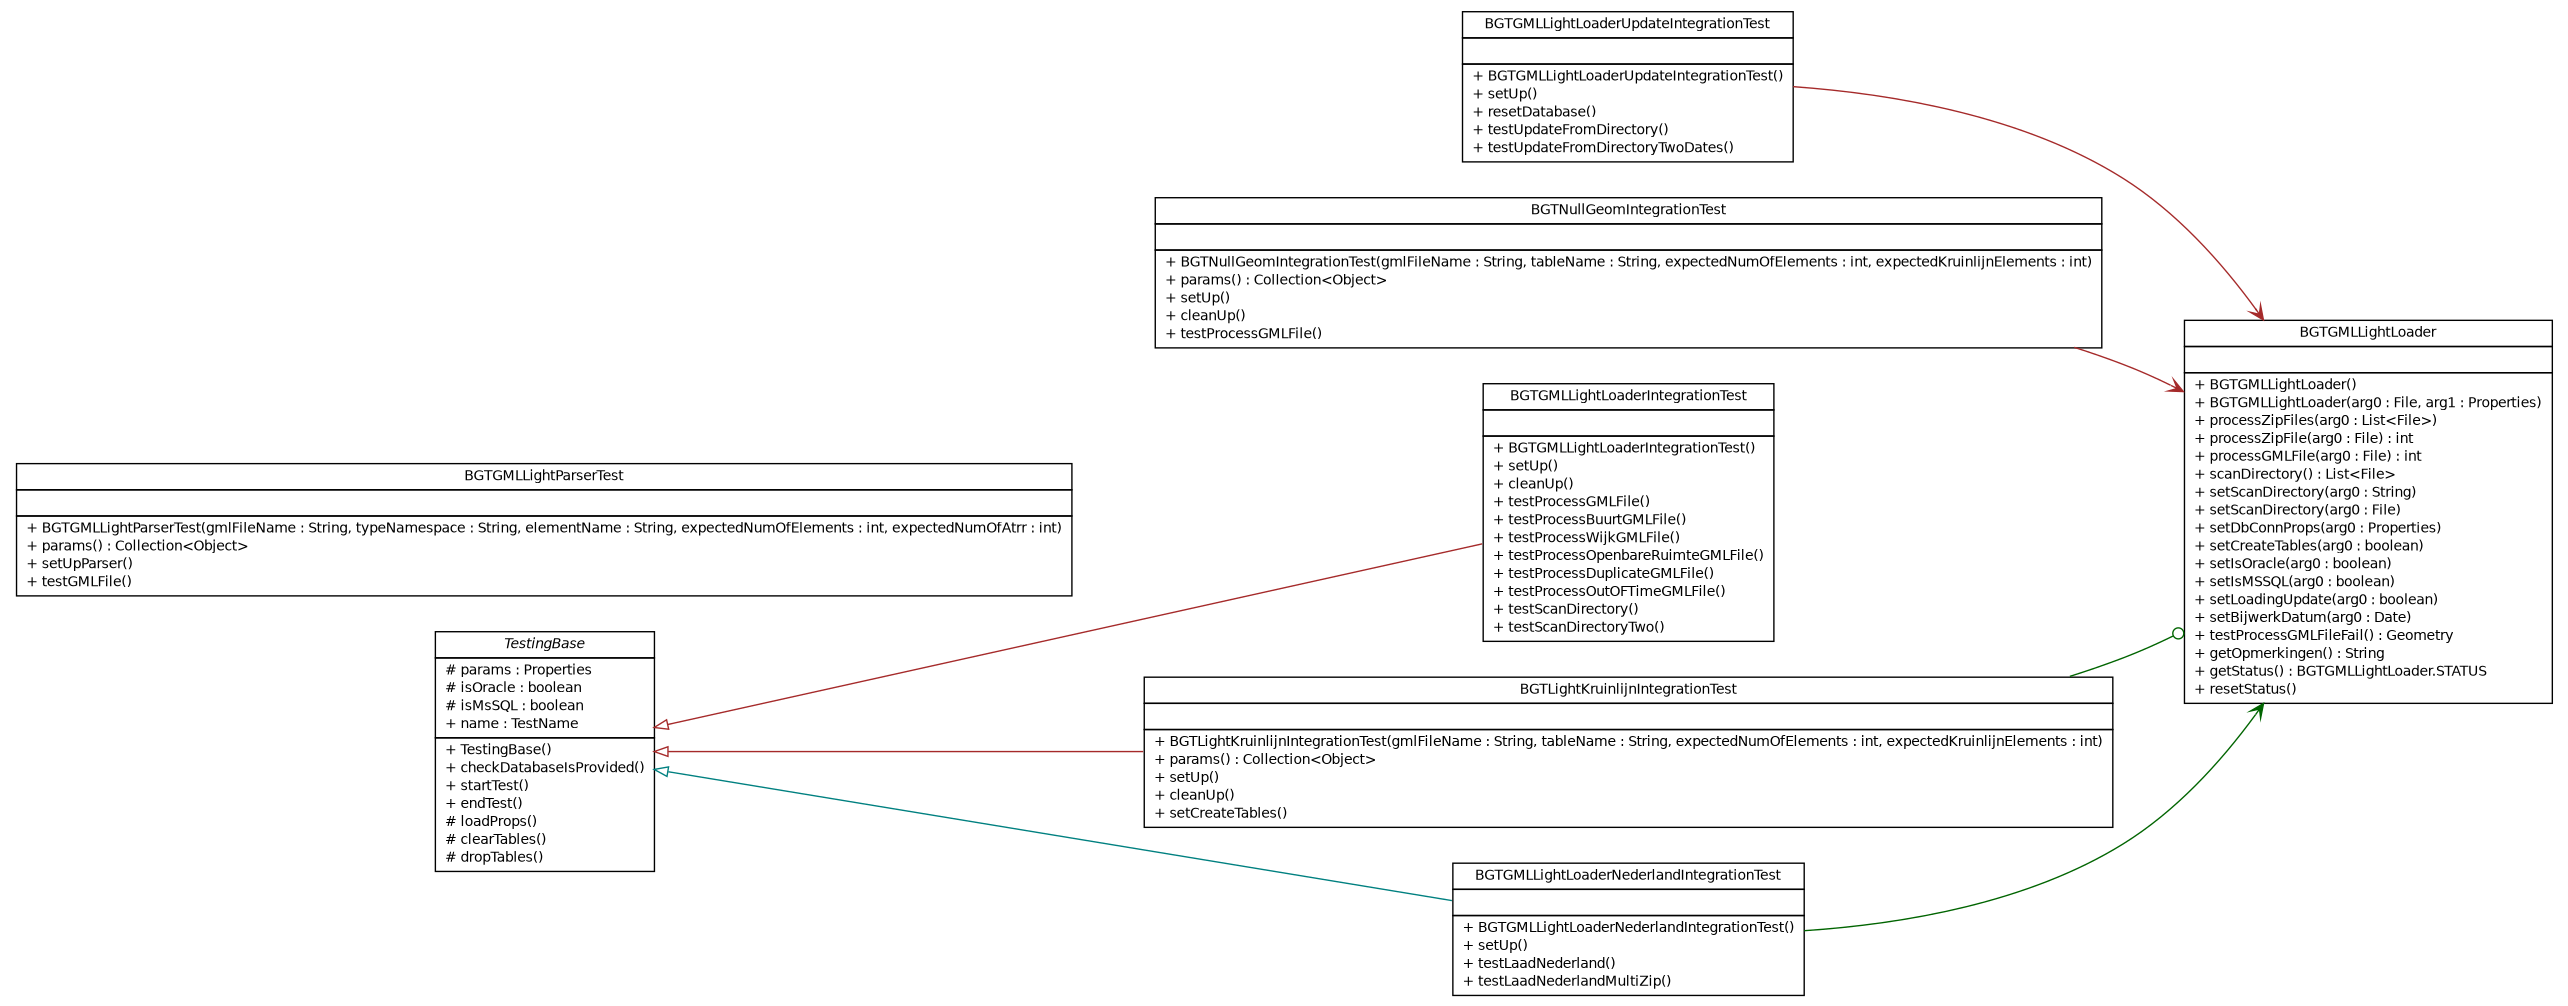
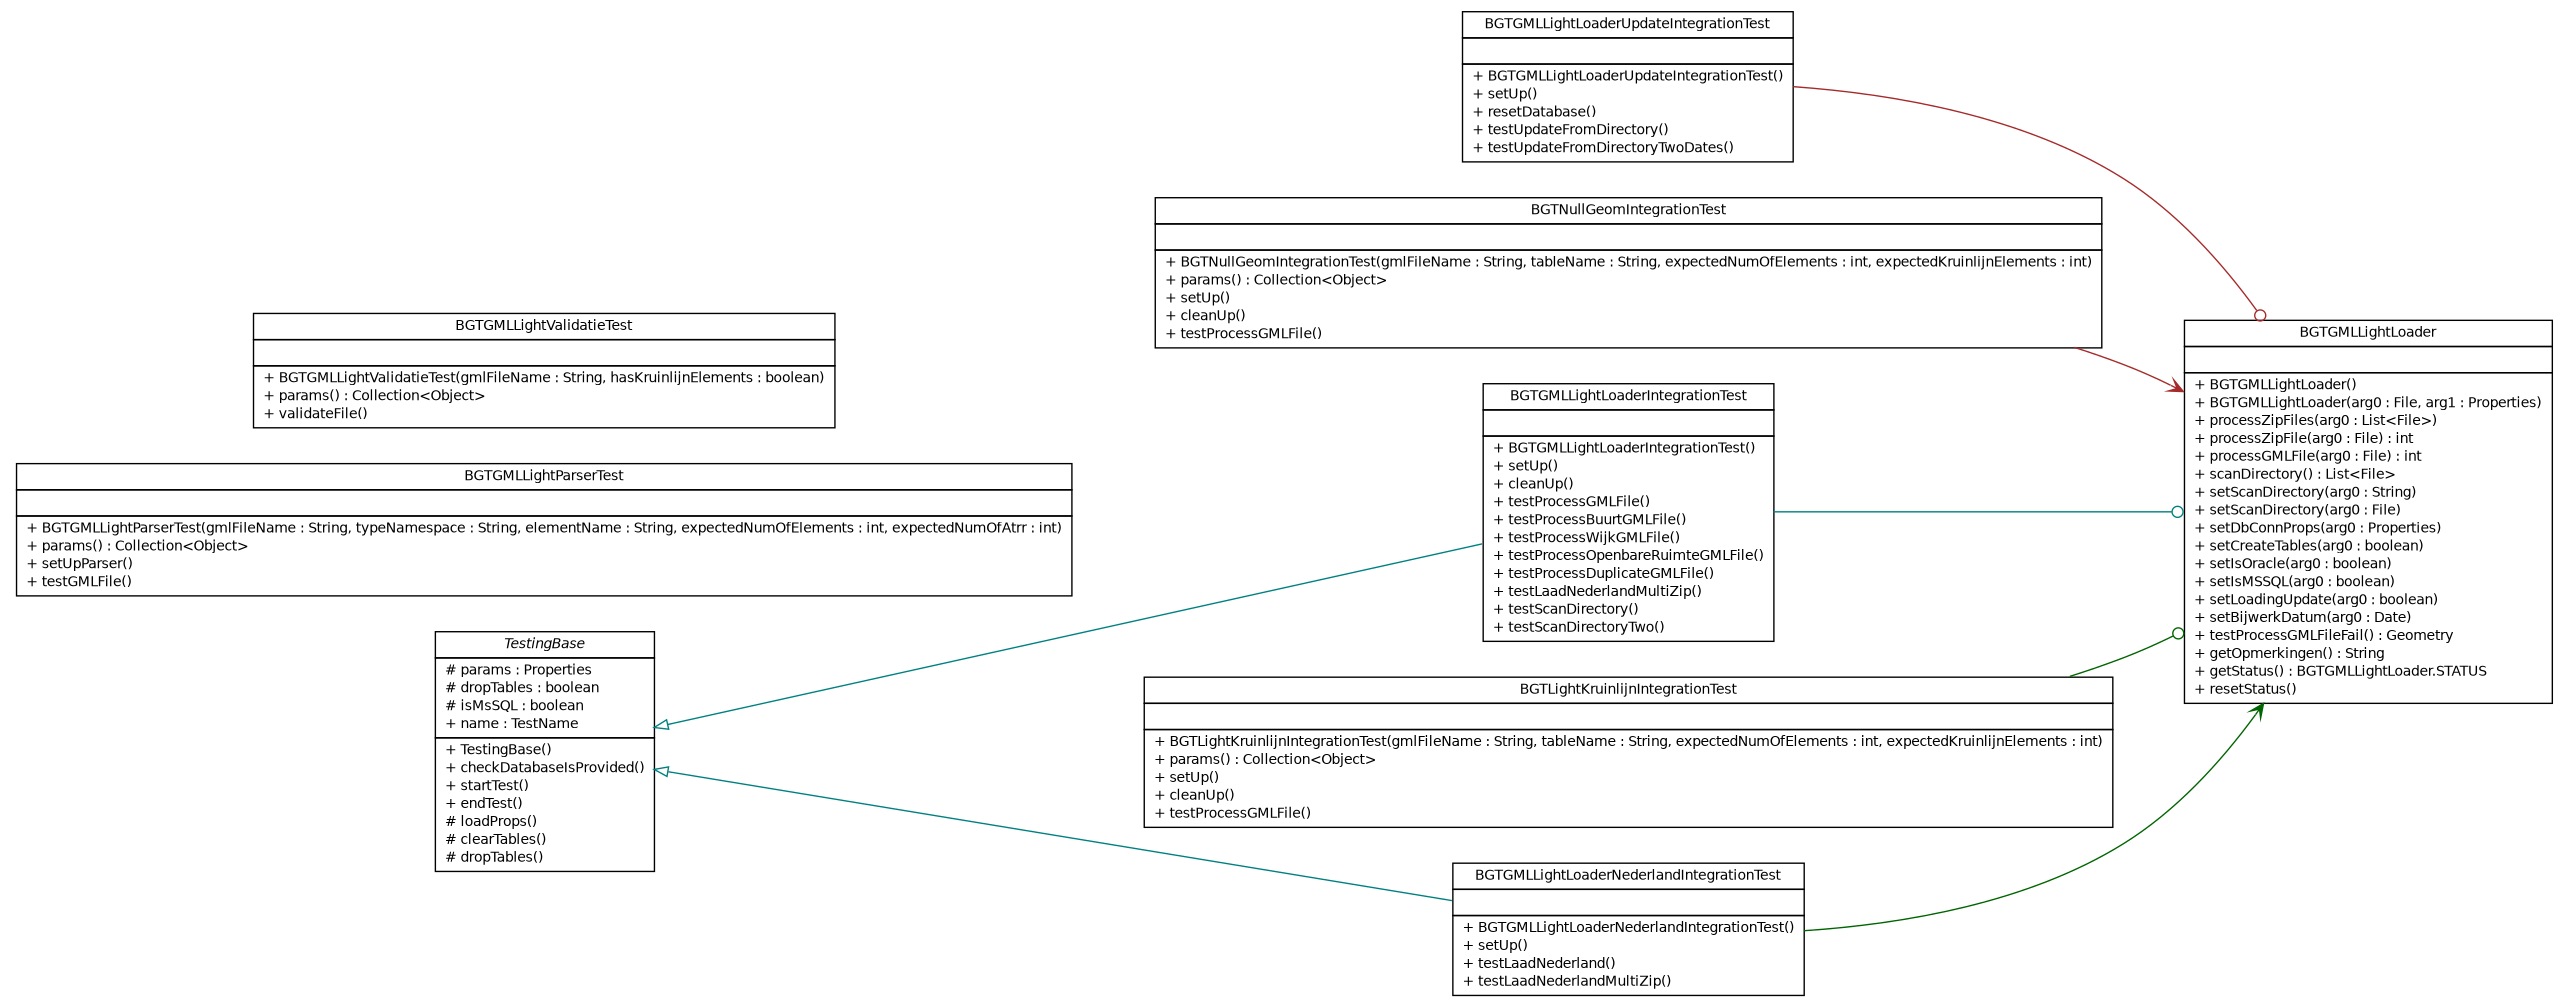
(2053, 143) -> (2053, 143)
none -> (544, 370)
none -> (1973, 512)
(1609, 592) -> (1598, 592)
(1075, 634) -> (1075, 634)
(514, 688) -> (522, 688)
(906, 752) -> none
(1221, 814) -> (1233, 814)
